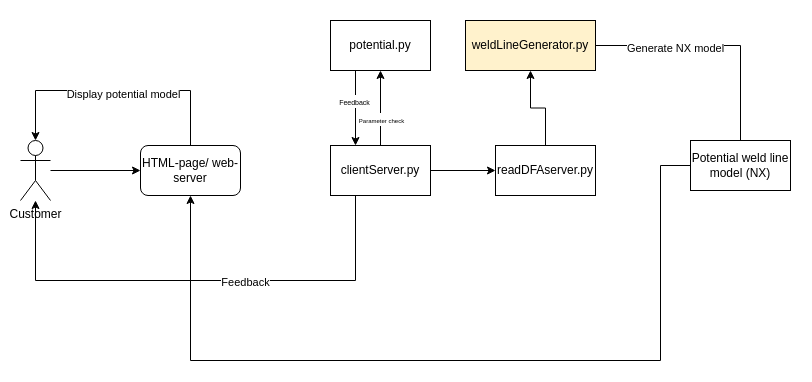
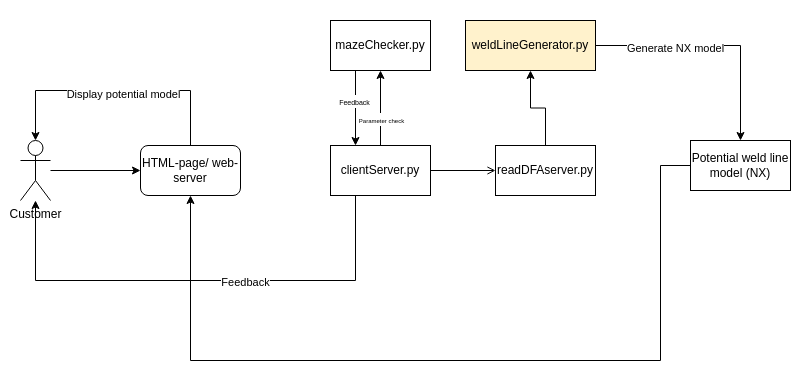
(381, 46) -> (381, 46)
(741, 135) -> (741, 132)
(487, 171) -> (489, 171)
